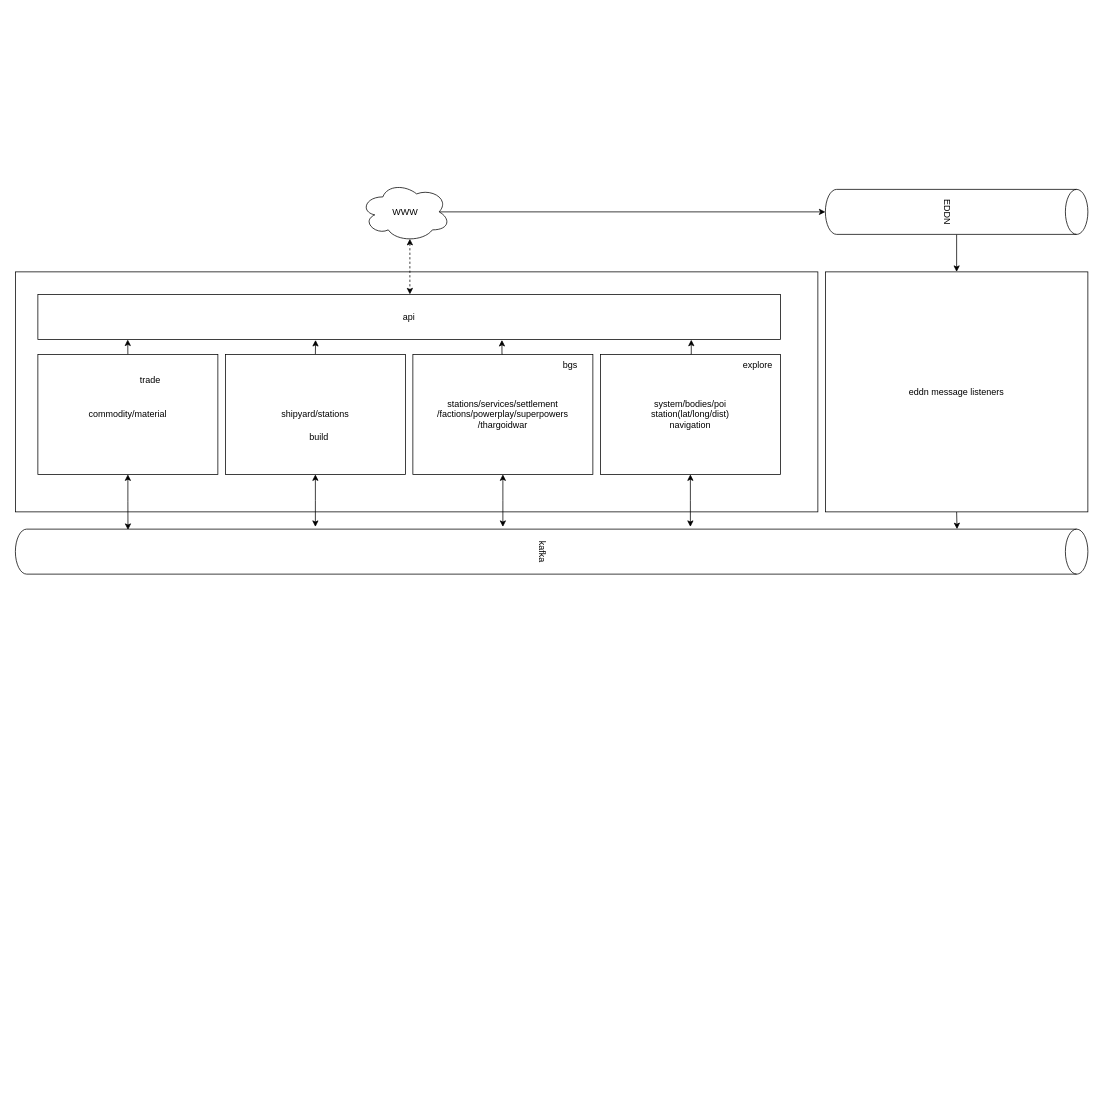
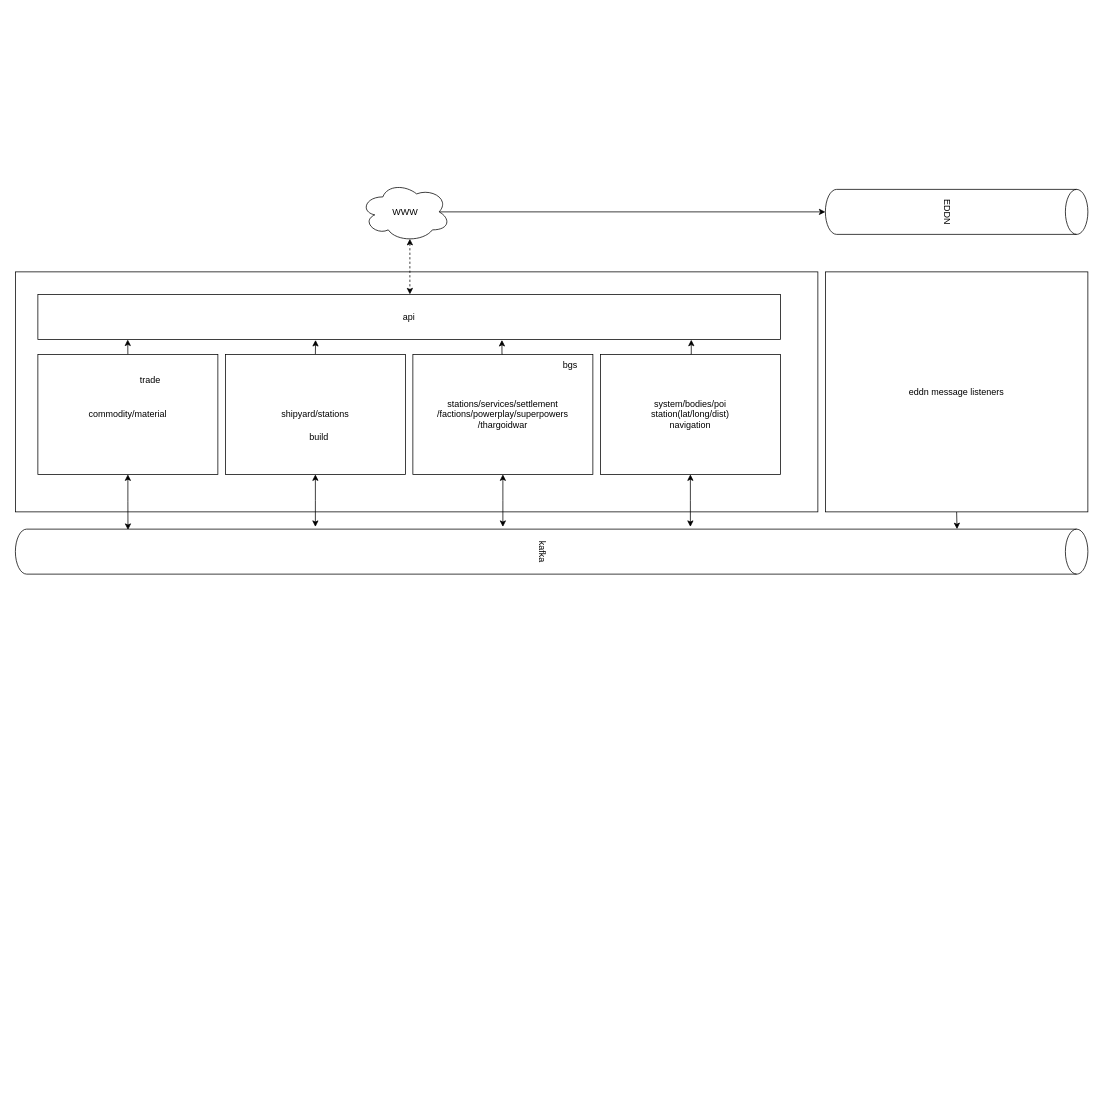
(957, 251) -> none
(758, 366) -> none
